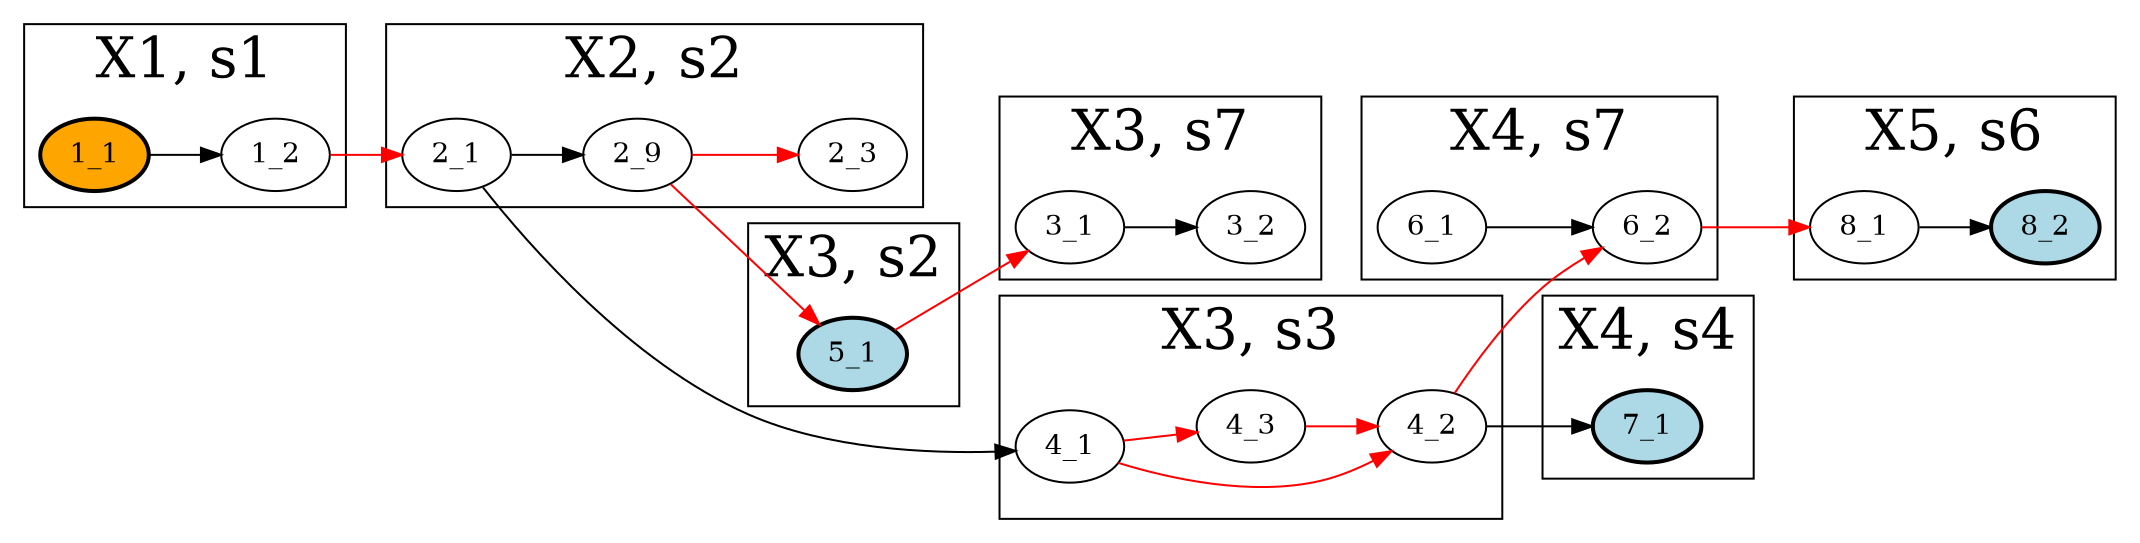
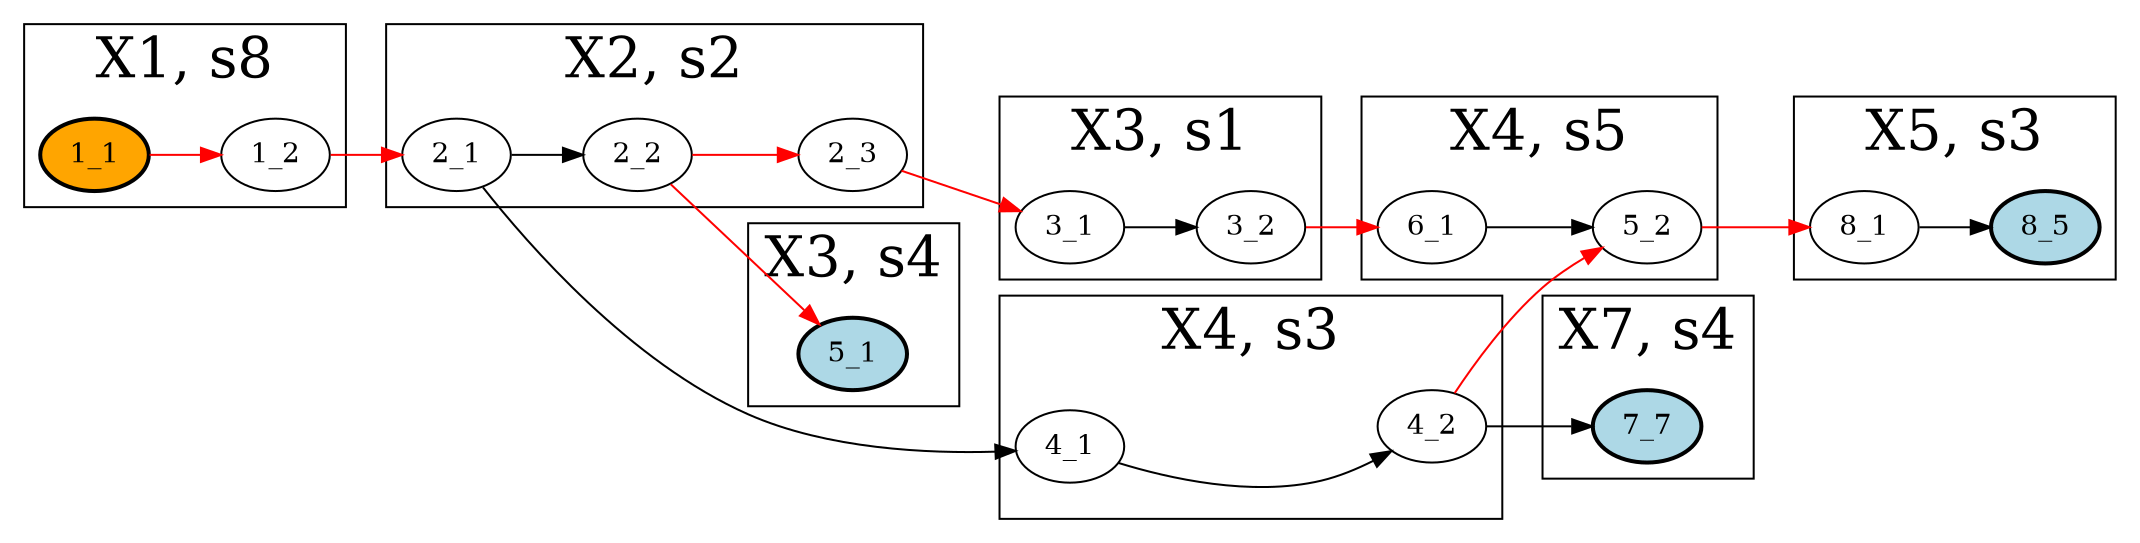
(185, 63) -> (185, 63)
(1160, 136) -> (1160, 136)
(1540, 136) -> (1540, 136)
(1955, 136) -> (1955, 136)
(175, 155) -> (175, 155)
(638, 155) -> (638, 155)
none -> (1334, 227)
(1647, 227) -> (1647, 227)
(2045, 227) -> (2045, 227)
(854, 262) -> (854, 262)
(947, 299) -> (951, 188)
(1251, 335) -> (1251, 335)
(1648, 335) -> (1648, 335)
(1251, 426) -> none
(1647, 426) -> (1647, 426)
(1247, 487) -> (1247, 487)
